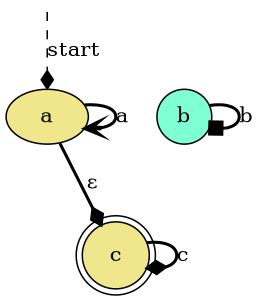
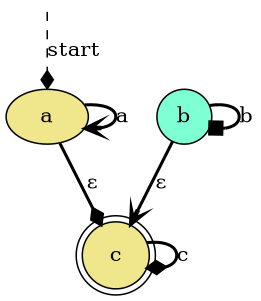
none -> (155, 176)
